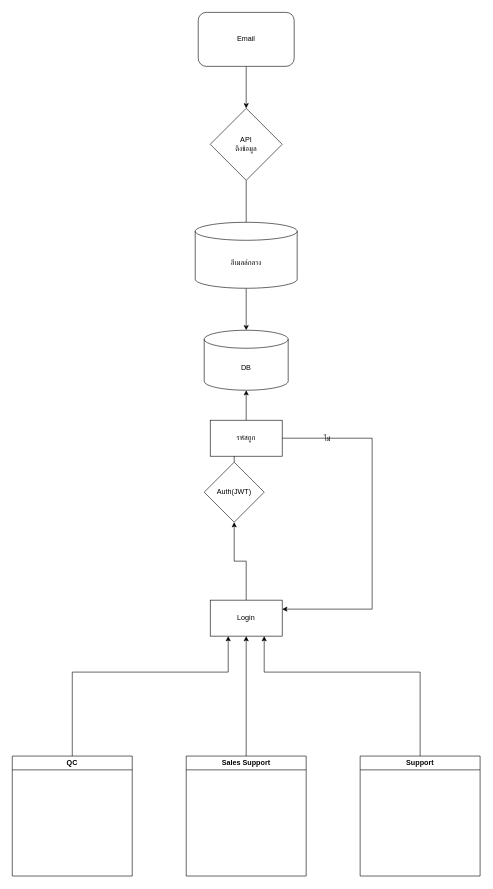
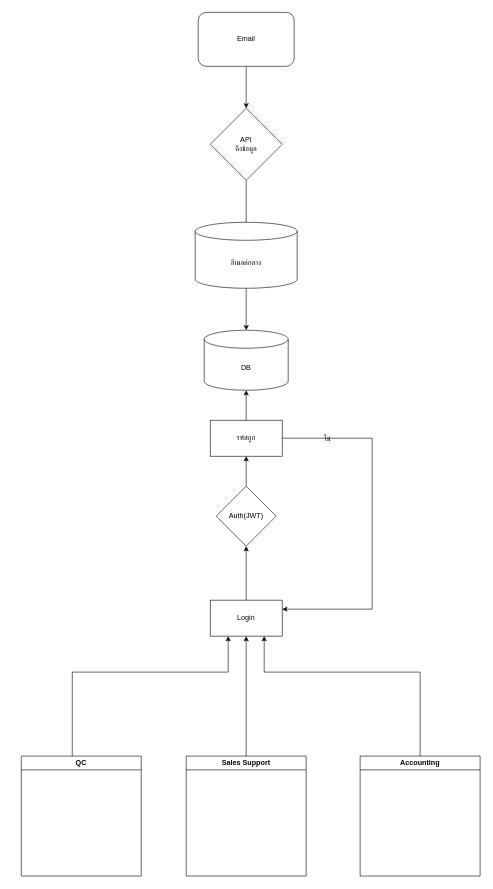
(234, 492) -> (246, 516)
(420, 764) -> (420, 764)
(72, 816) -> (81, 816)
